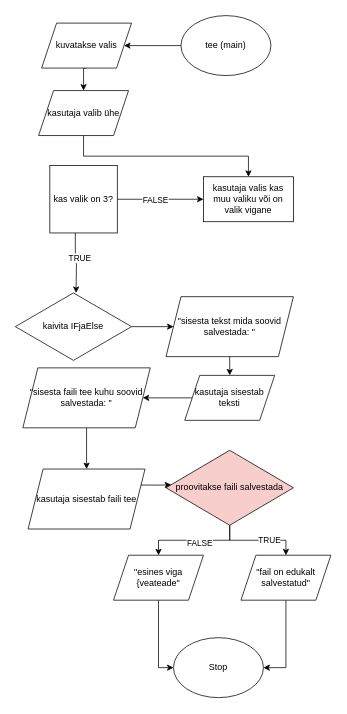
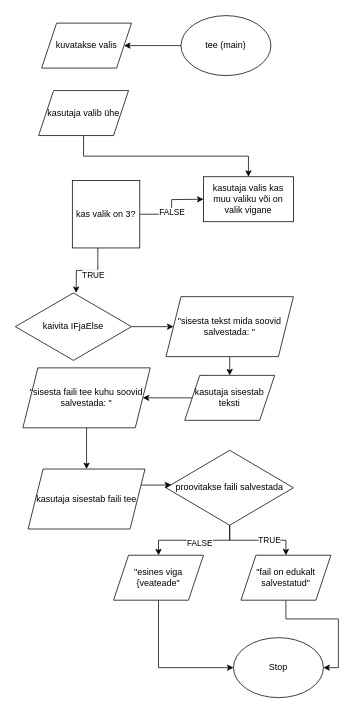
(84, 76) -> none
(84, 199) -> (106, 214)
(230, 488) -> (230, 488)
(219, 668) -> (279, 668)
